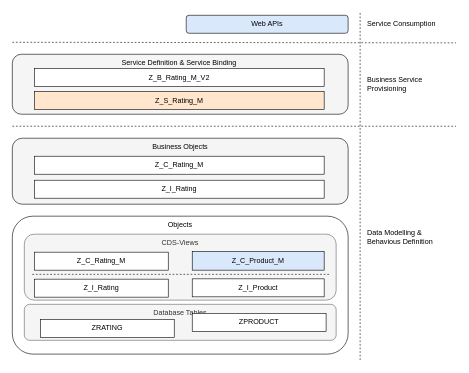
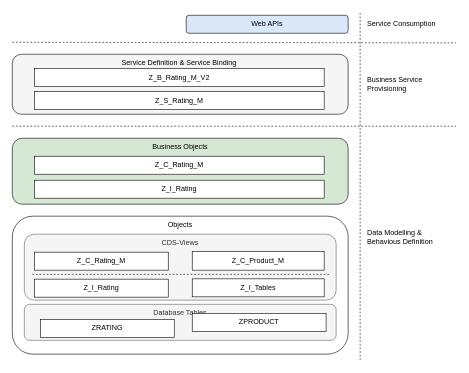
(179, 101) -> (179, 101)
(180, 147) -> (180, 147)
(258, 261) -> (258, 261)
(258, 288) -> (258, 288)
